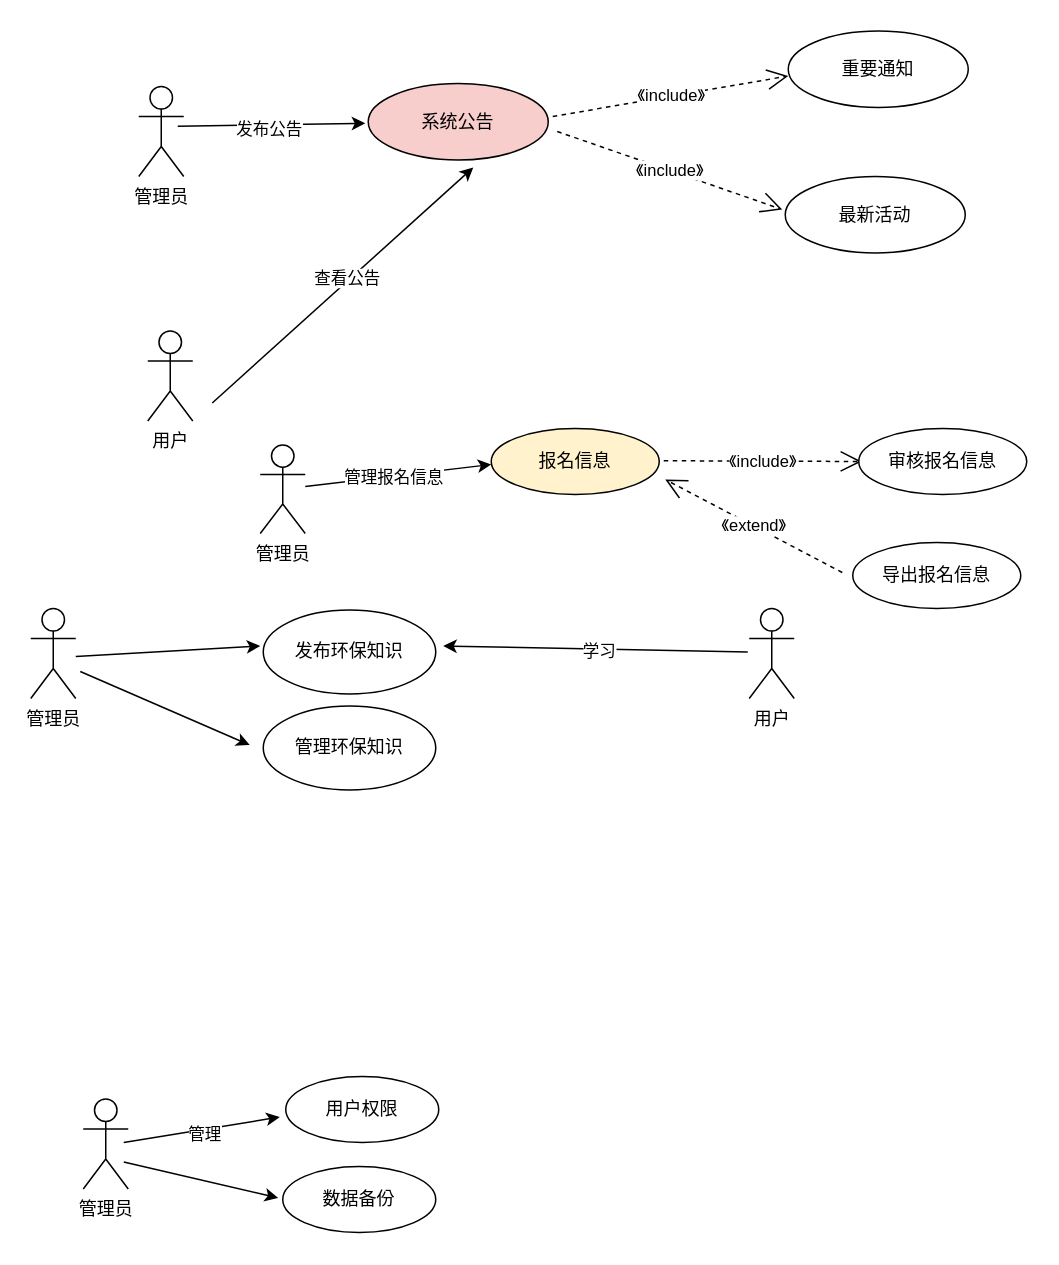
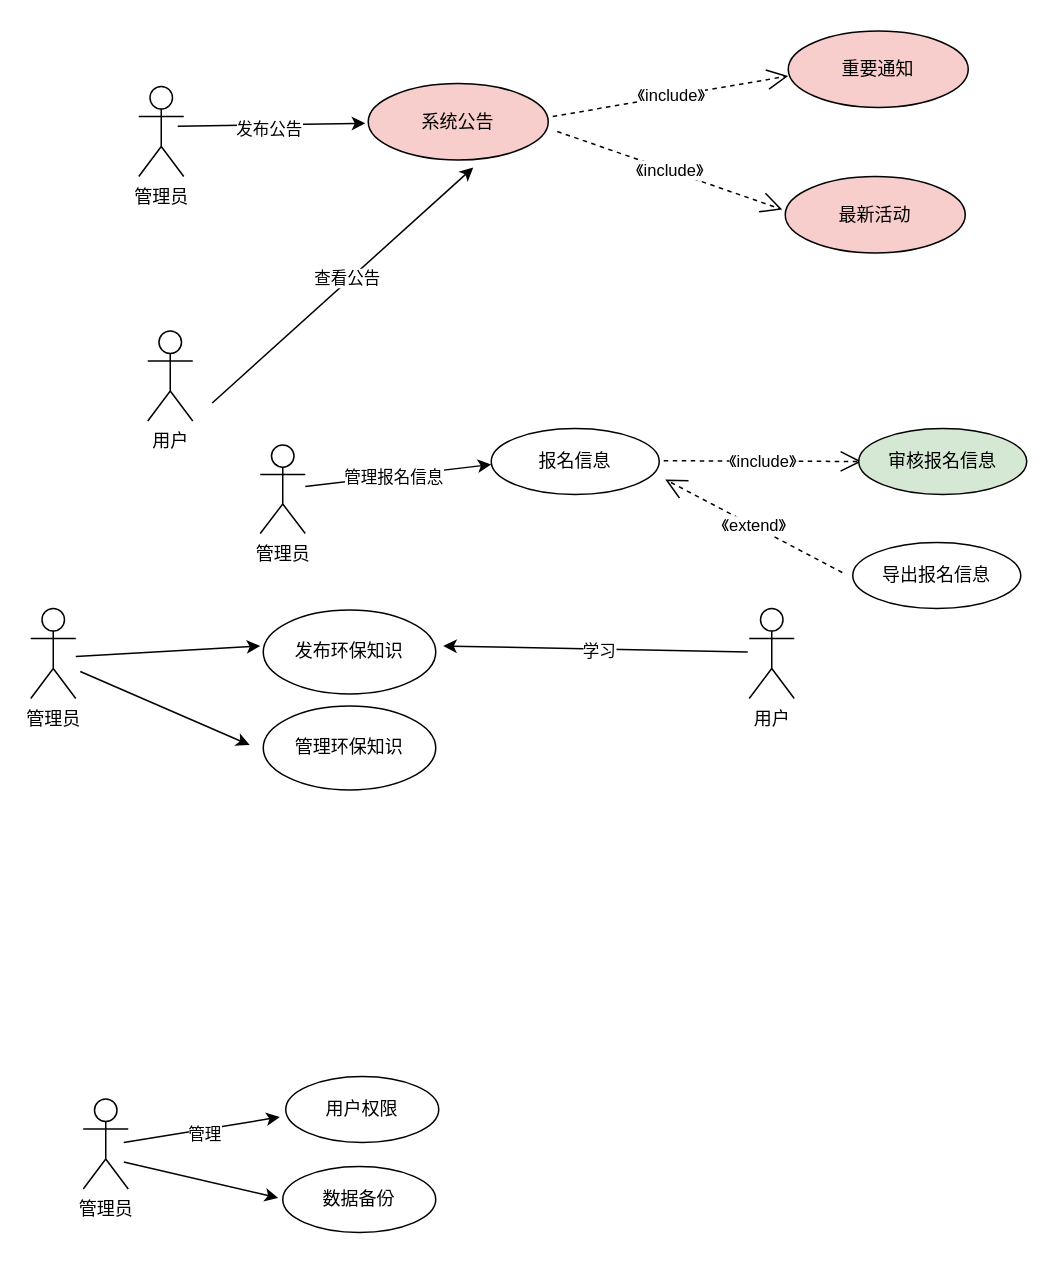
(878, 69) -> (878, 69)
(875, 215) -> (875, 215)
(575, 461) -> (575, 461)
(943, 461) -> (943, 461)
